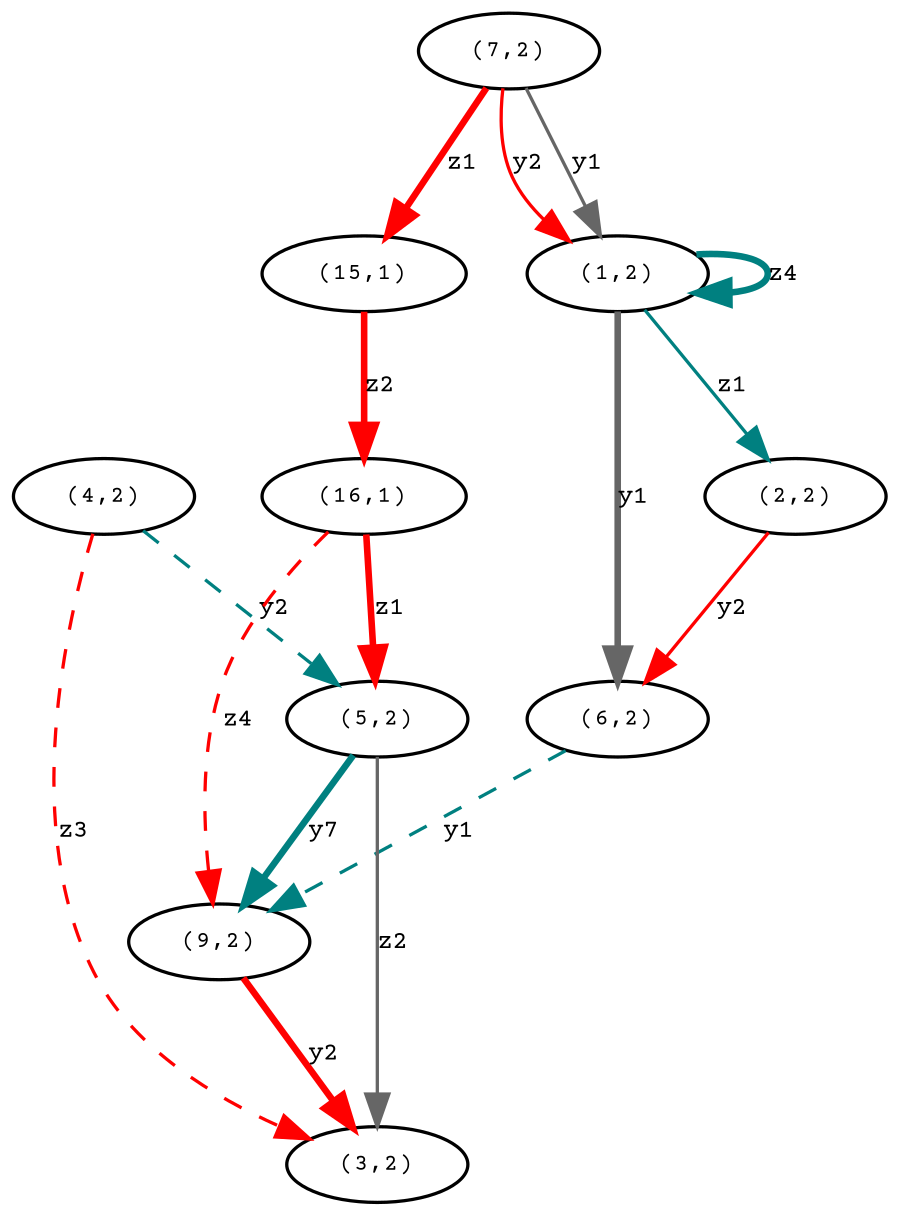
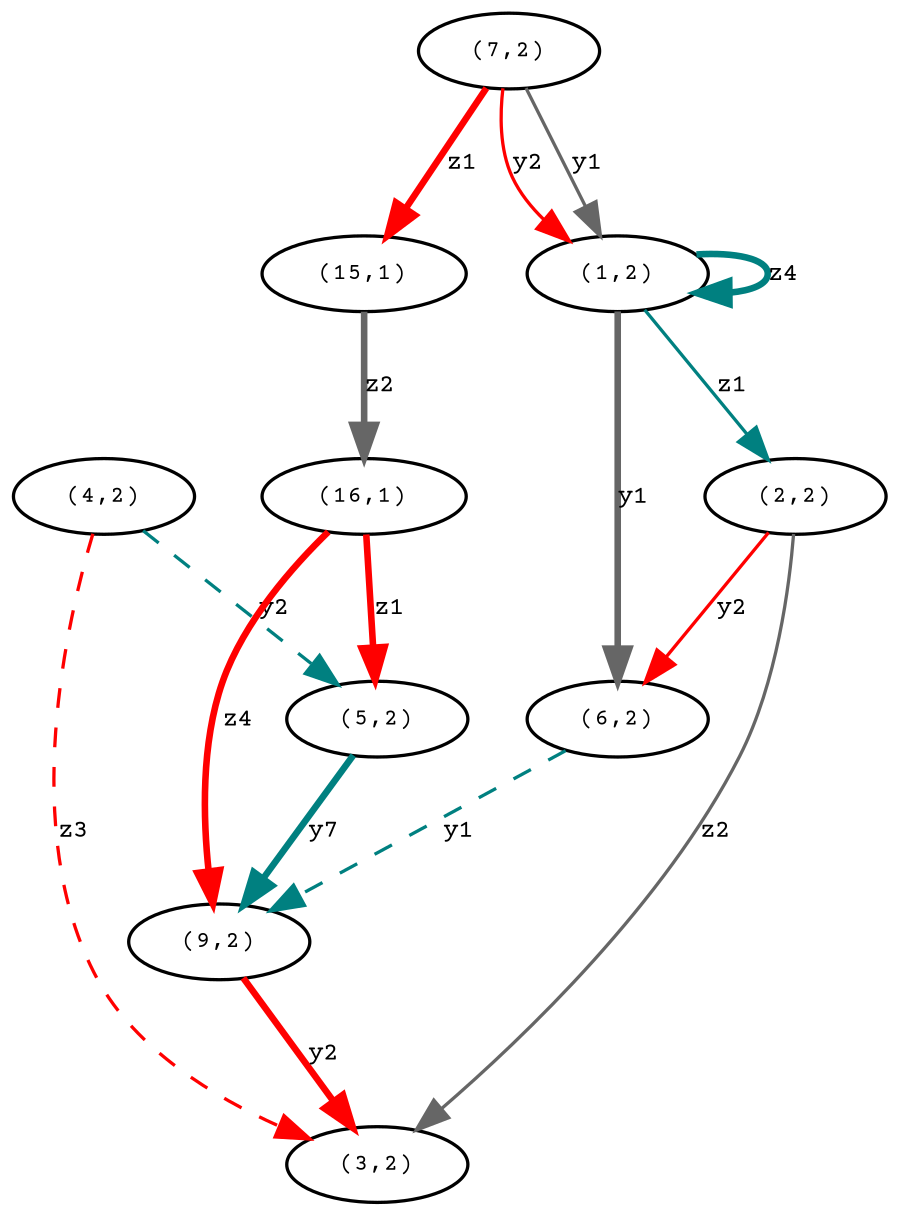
(364, 368) -> (364, 368)
(222, 685) -> (222, 685)
(377, 925) -> (678, 856)
